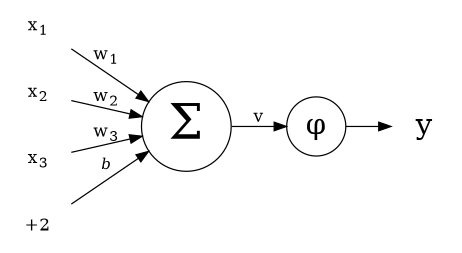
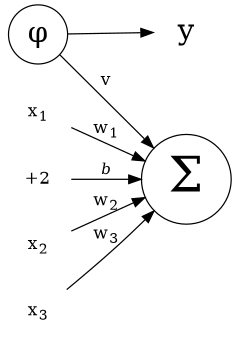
(253, 126) -> (102, 97)
